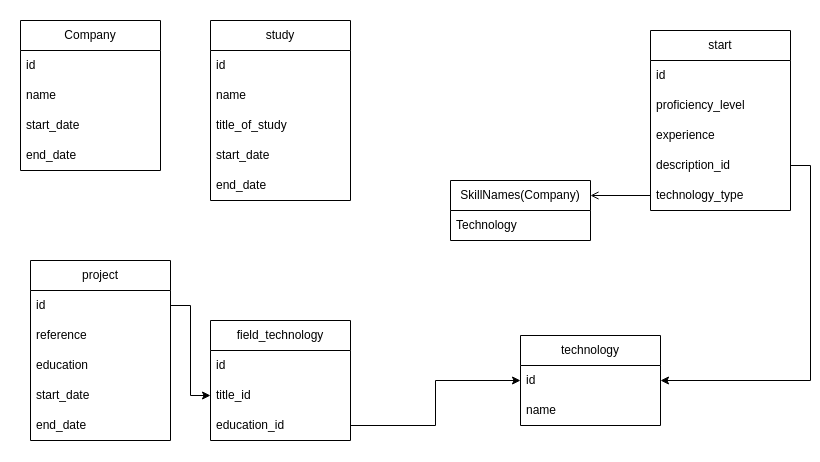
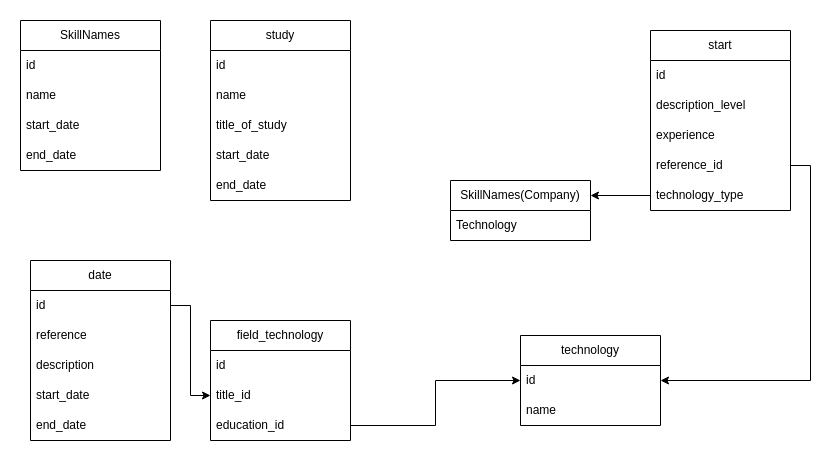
(91, 36) -> (91, 36)
(707, 106) -> (707, 106)
(699, 166) -> (695, 166)
(597, 196) -> (599, 196)
(101, 276) -> (101, 276)
(65, 366) -> (70, 366)
